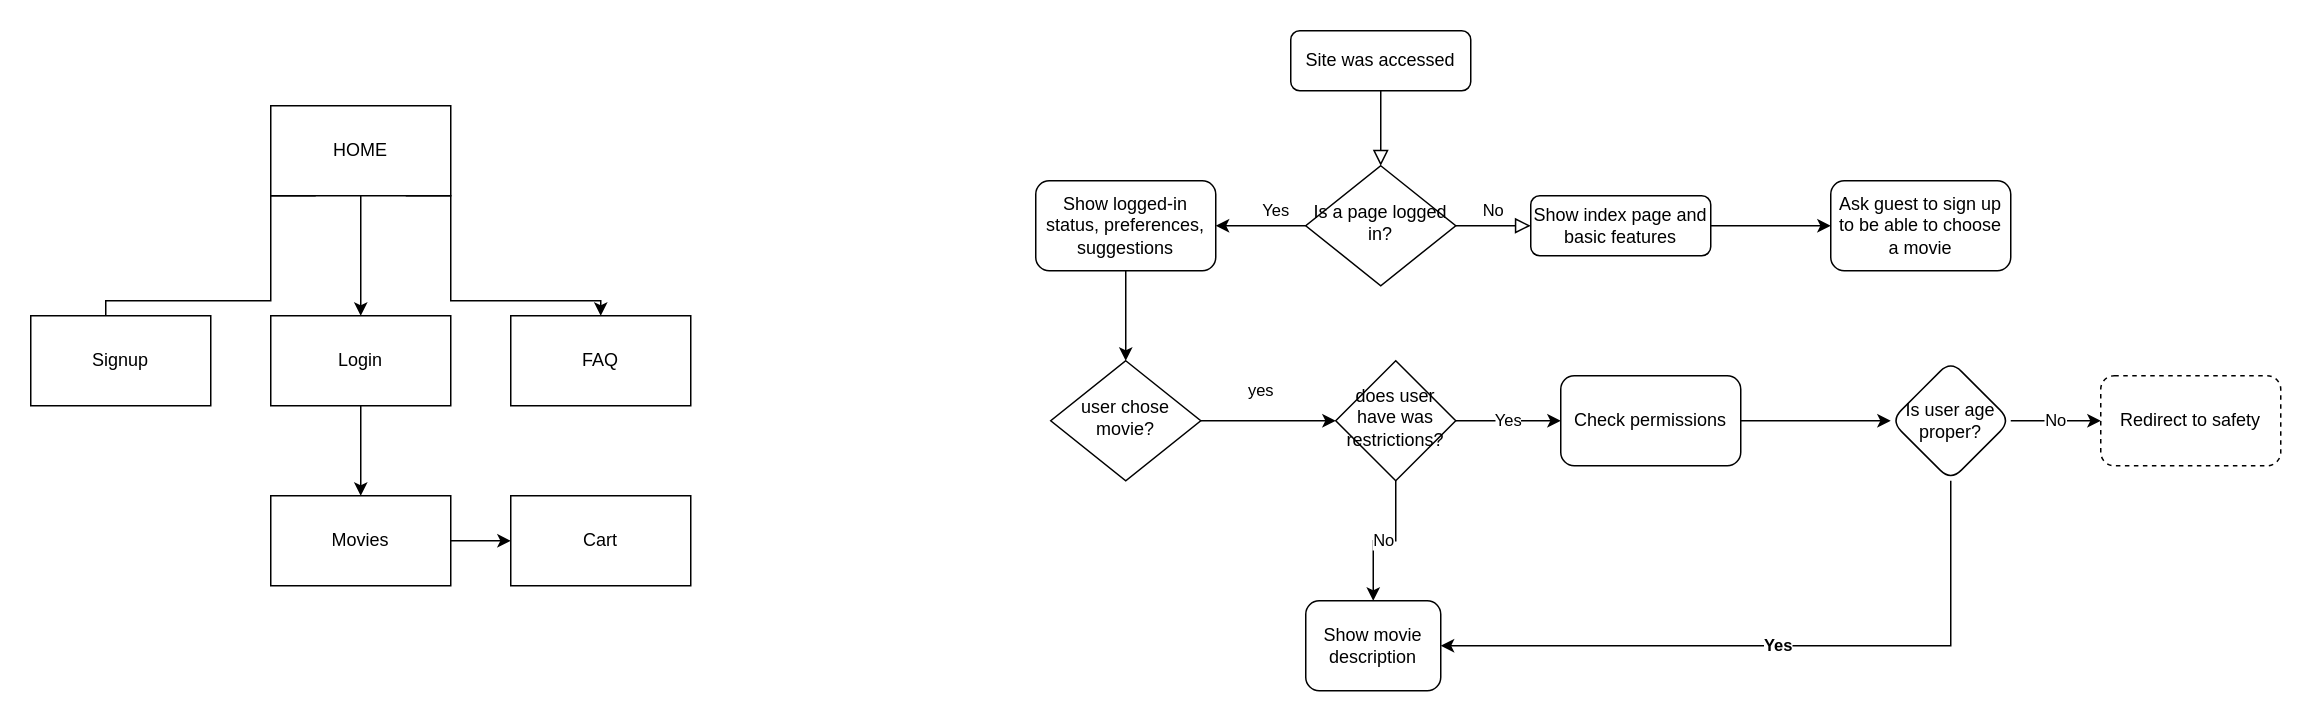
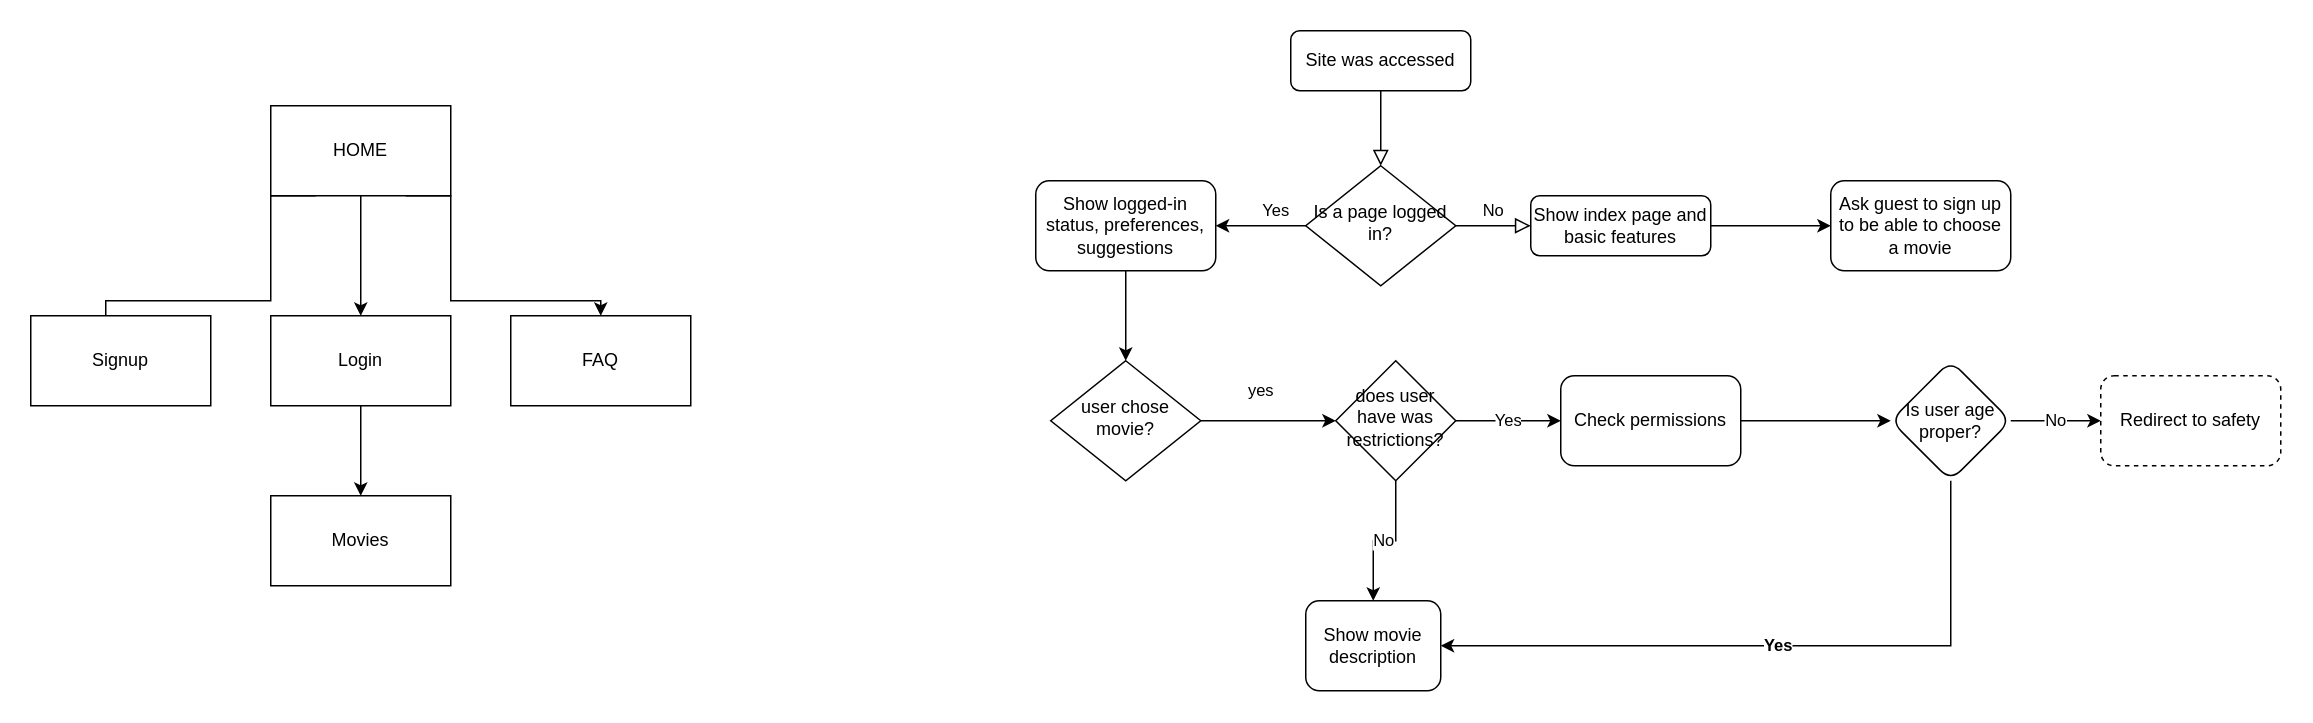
(476, 541) -> none
(601, 541) -> none
